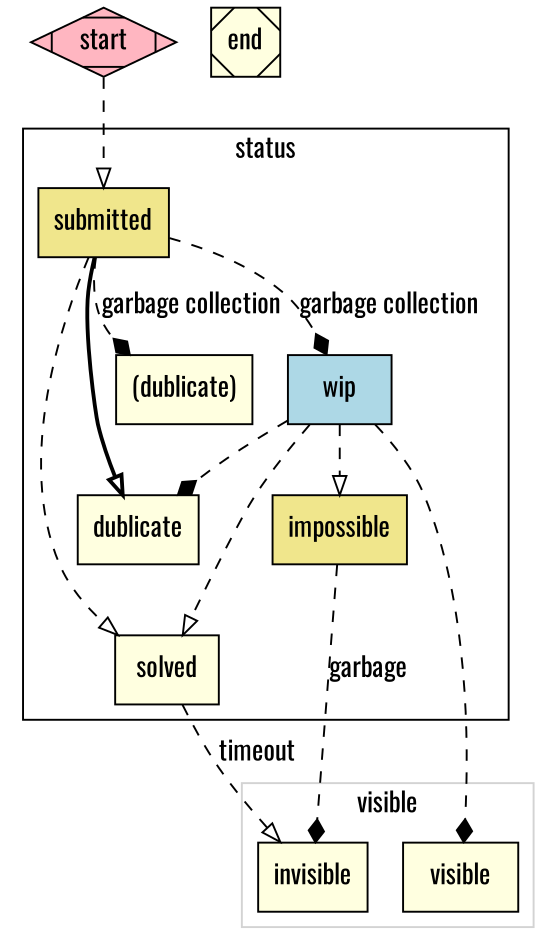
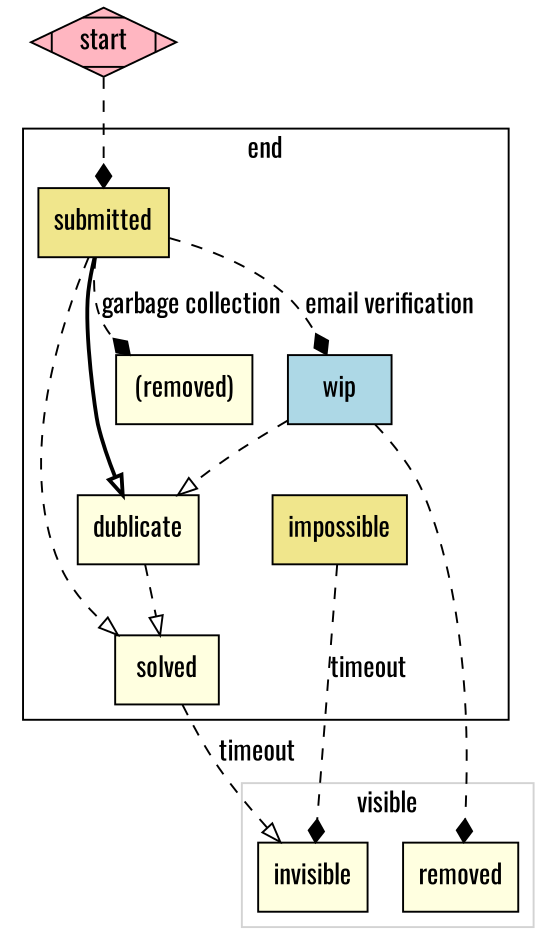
(246, 42) -> none
(104, 116) -> (104, 116)
(266, 151) -> (266, 151)
(390, 306) -> (390, 306)
(184, 390) -> (184, 390)
(239, 450) -> (239, 450)
(340, 450) -> none
(243, 517) -> (151, 590)
(369, 670) -> (369, 670)
(461, 877) -> (461, 877)
